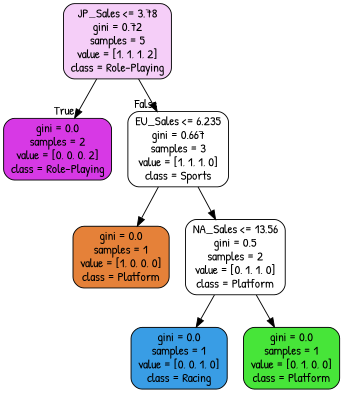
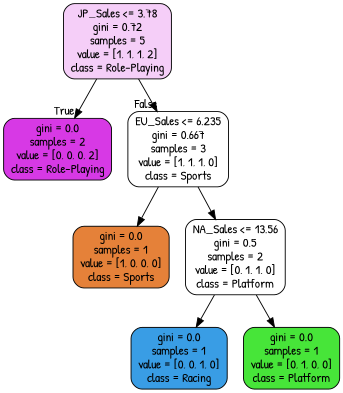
(121, 257) -> (121, 257)
